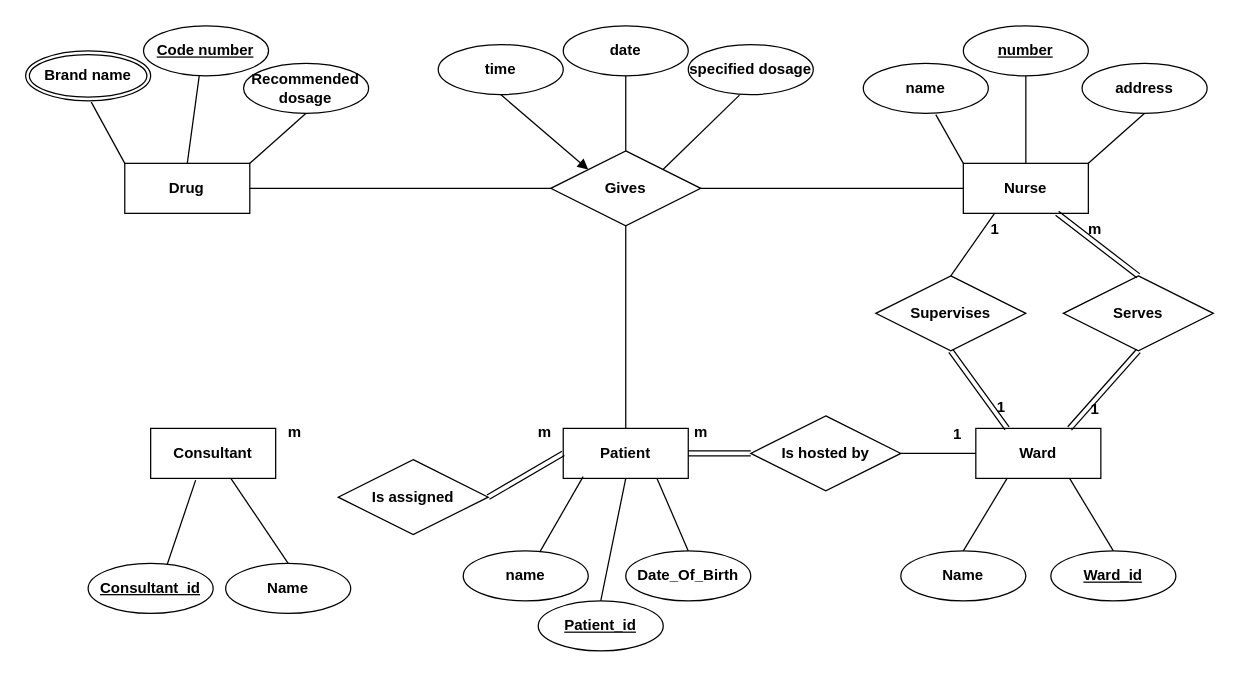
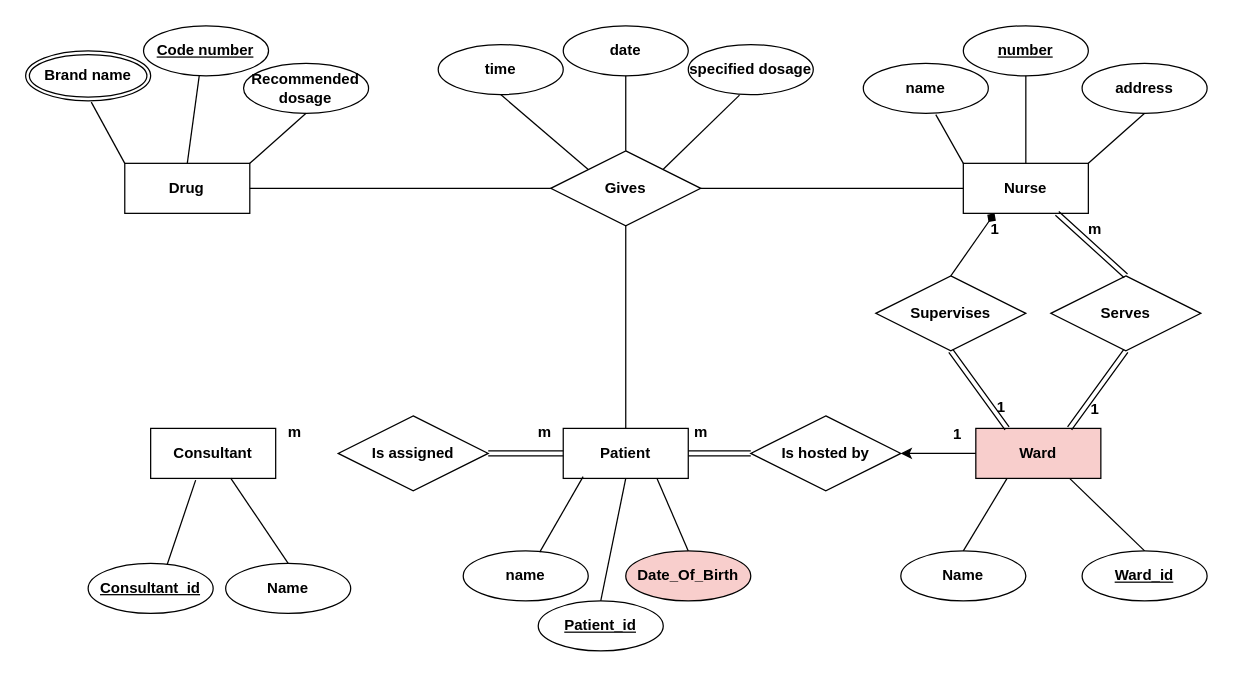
(579, 161) -> (583, 165)
(991, 218) -> (988, 222)
(1138, 313) -> (1126, 313)
(907, 453) -> (911, 453)
(1038, 453) -> (1038, 453)
(413, 497) -> (413, 453)
(688, 576) -> (688, 576)
(1113, 576) -> (1144, 576)
